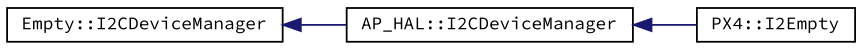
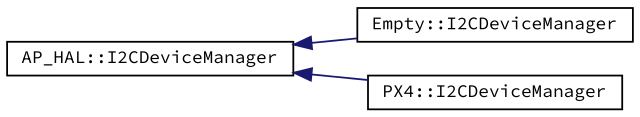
(324, 25) -> (334, 41)
(776, 25) -> (495, 92)
